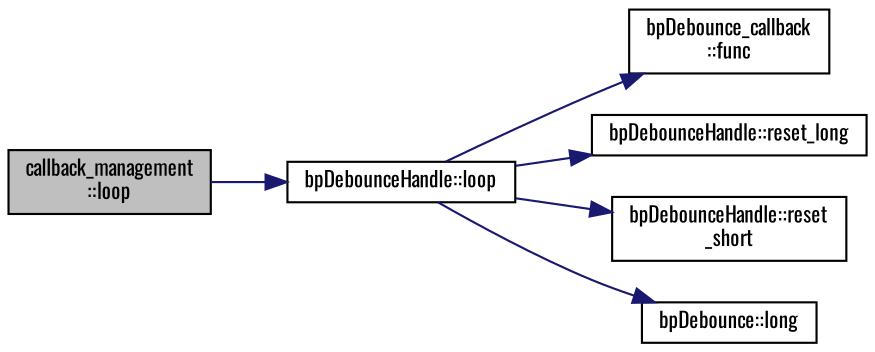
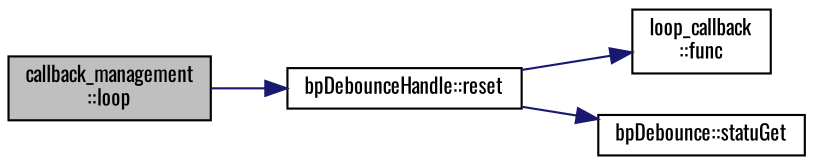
(729, 42) -> (702, 42)
(729, 135) -> none
(401, 182) -> (405, 88)
(729, 229) -> none
(729, 323) -> (702, 135)
